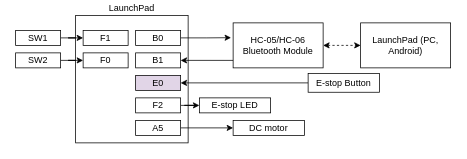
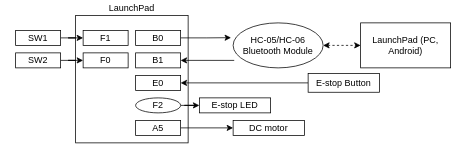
(278, 45) -> (278, 45)
(158, 83) -> (158, 83)
(158, 105) -> (158, 105)
